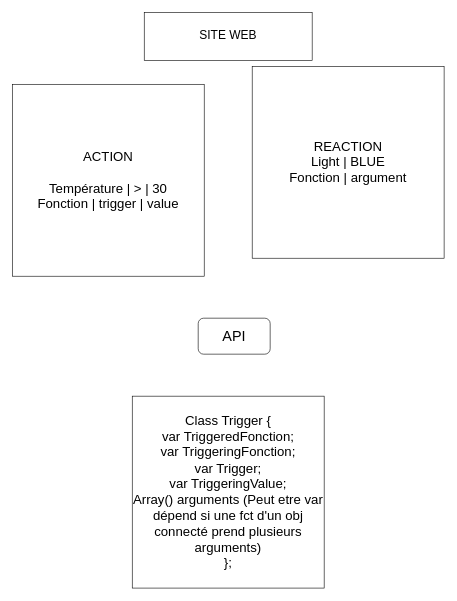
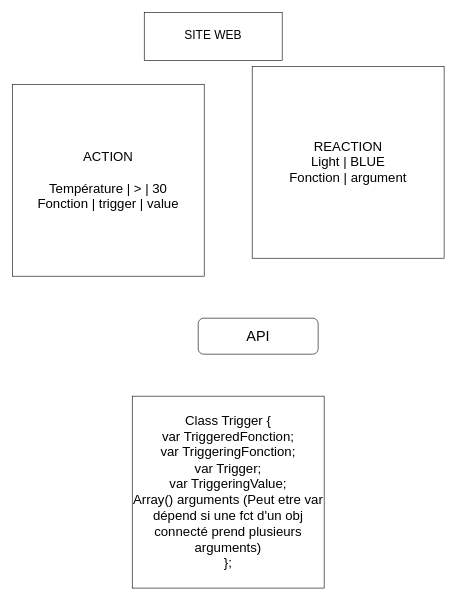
(228, 36) -> (213, 36)
(234, 336) -> (258, 336)
